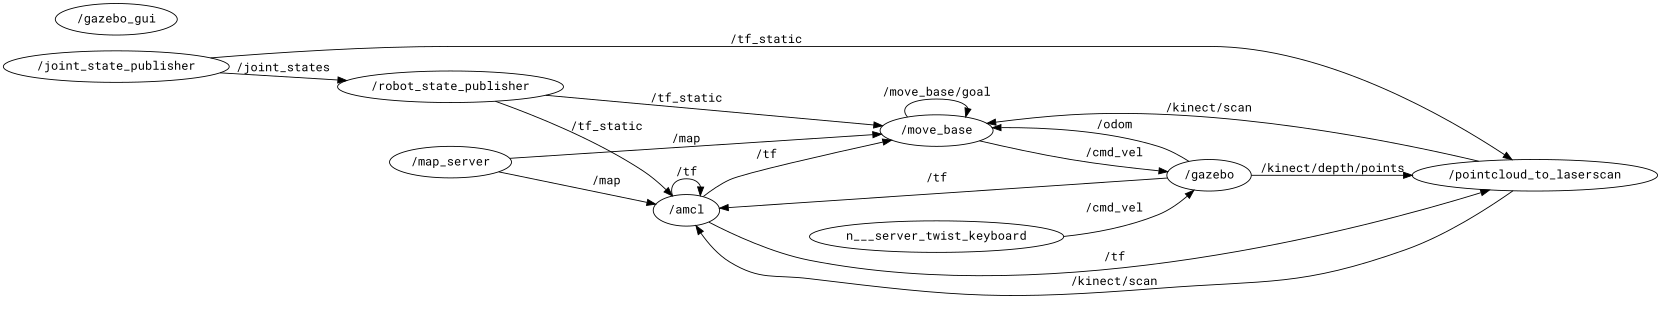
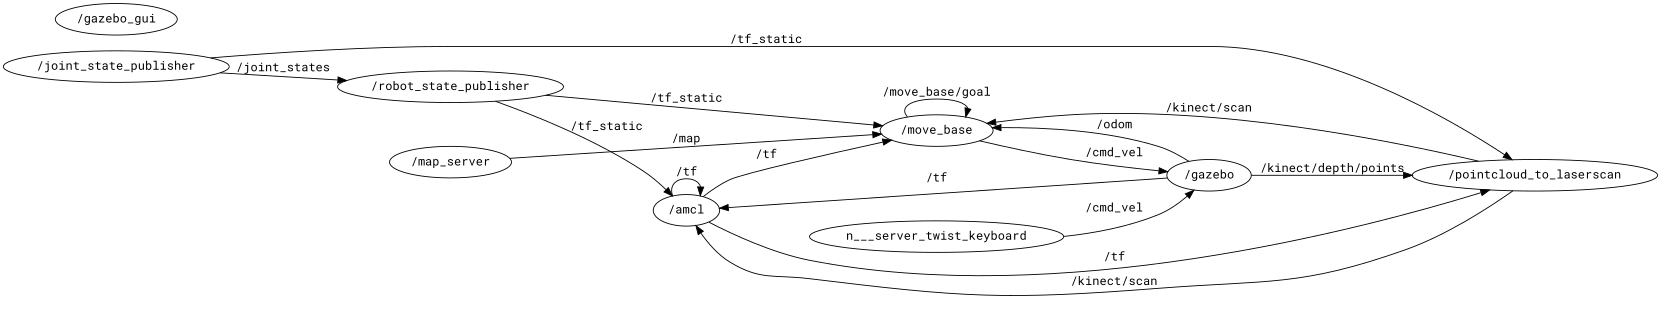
(573, 187) -> none
